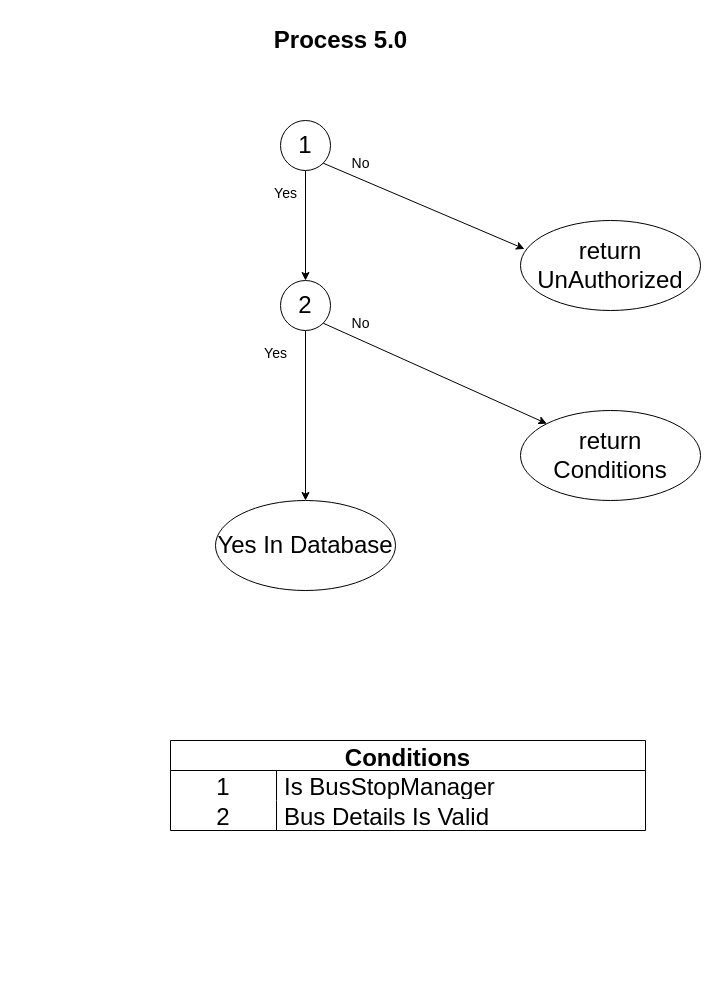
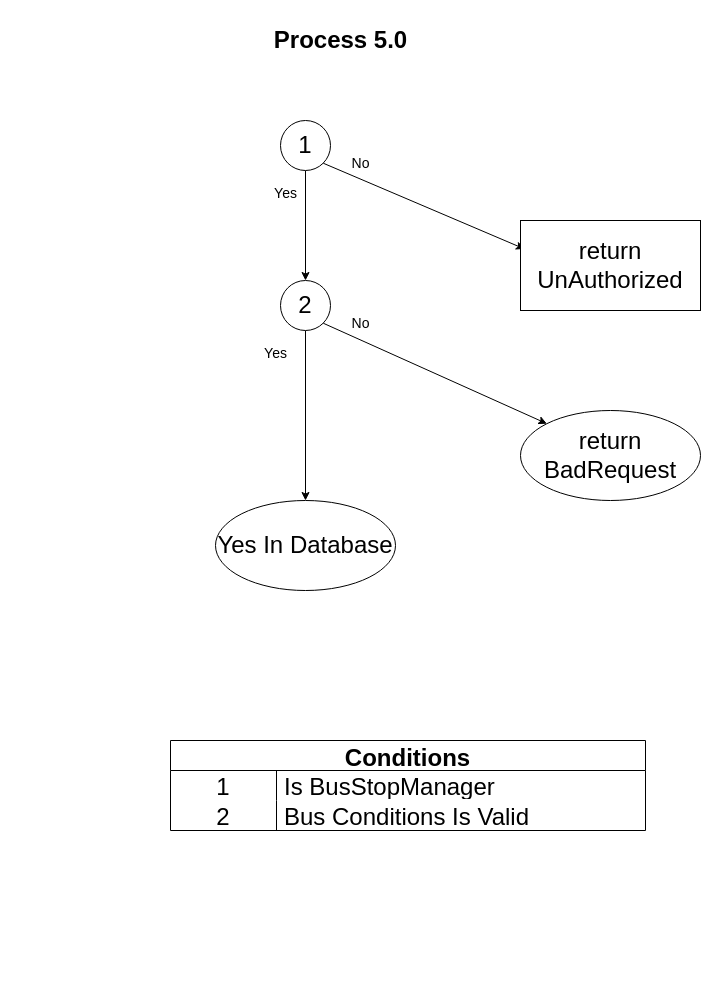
(611, 266) -> (611, 266)
(611, 456) -> (611, 456)
(397, 816) -> (417, 816)
